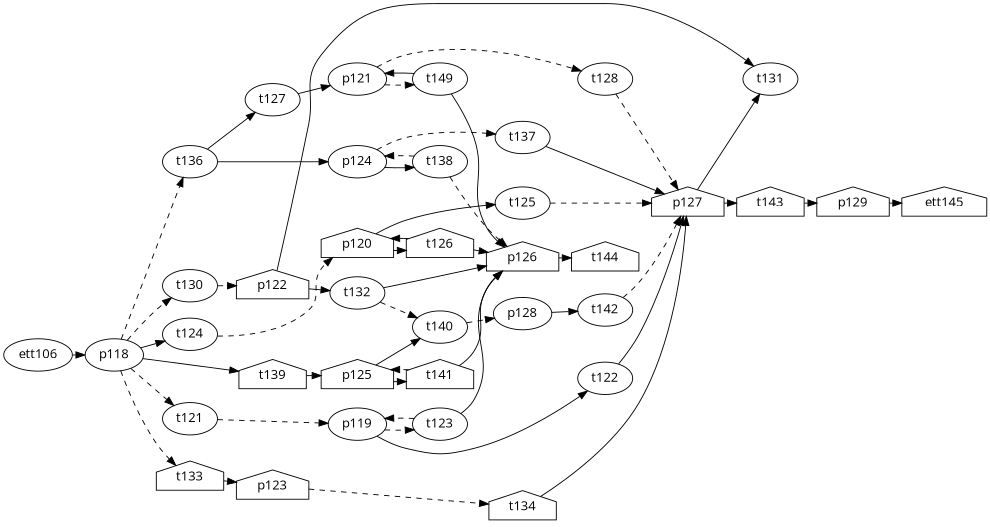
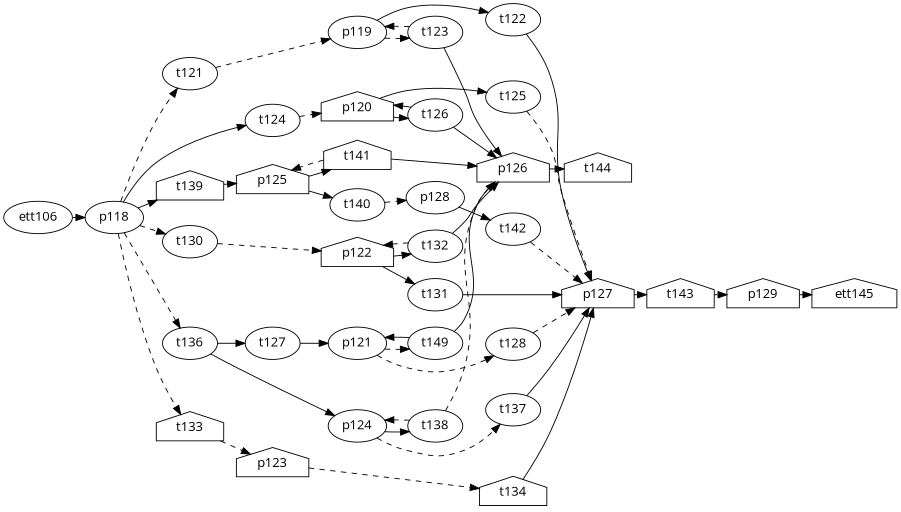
(726, 146) -> (508, 295)
(440, 244) -> (435, 115)
(395, 308) -> (401, 243)
